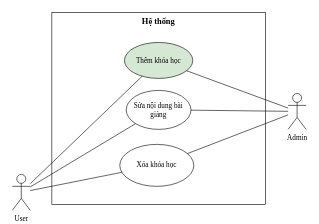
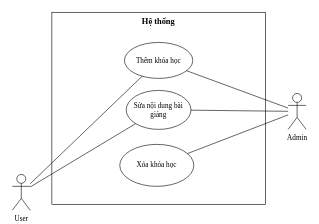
(159, 60) -> (159, 60)
(76, 181) -> none
